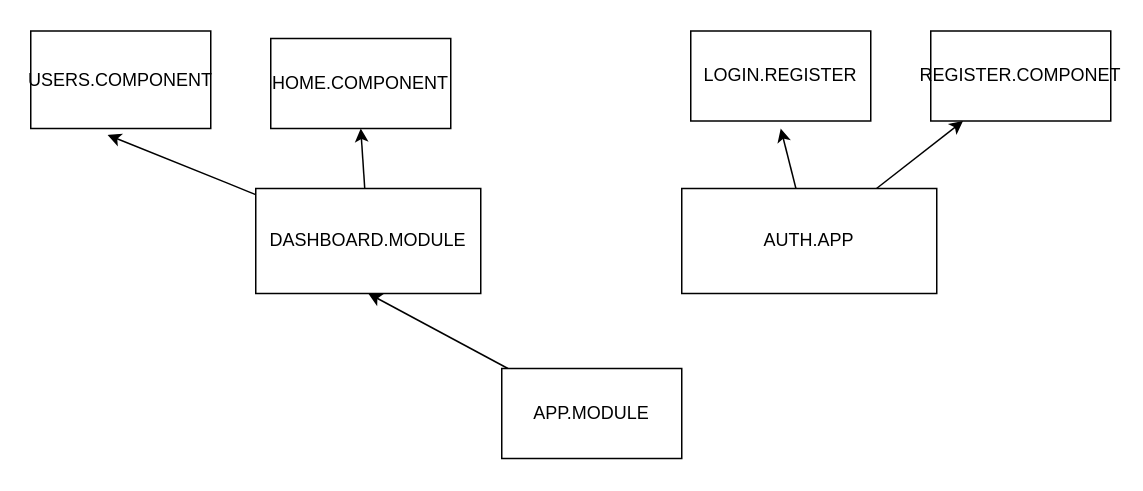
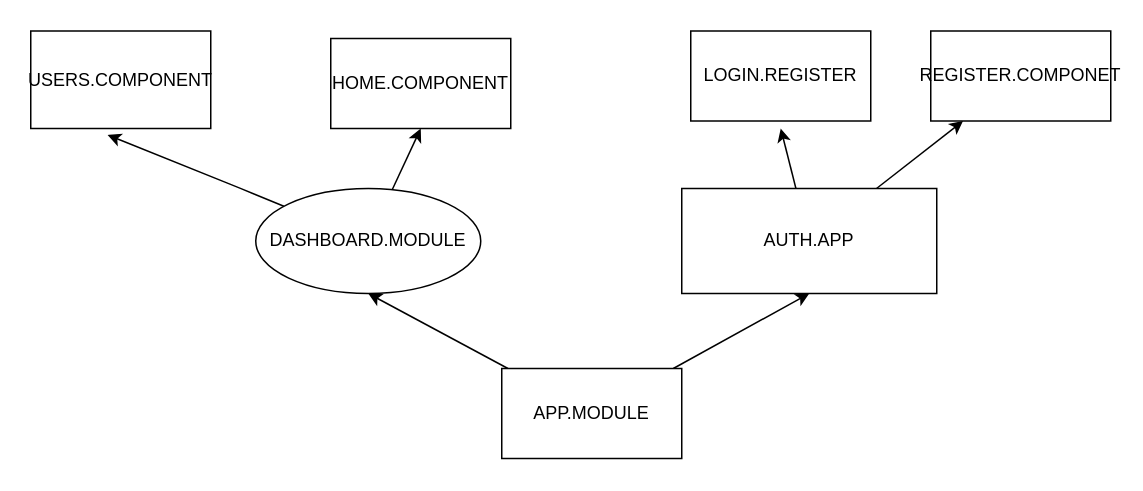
(361, 83) -> (421, 83)
(368, 241) -> (368, 241)
none -> (737, 333)
